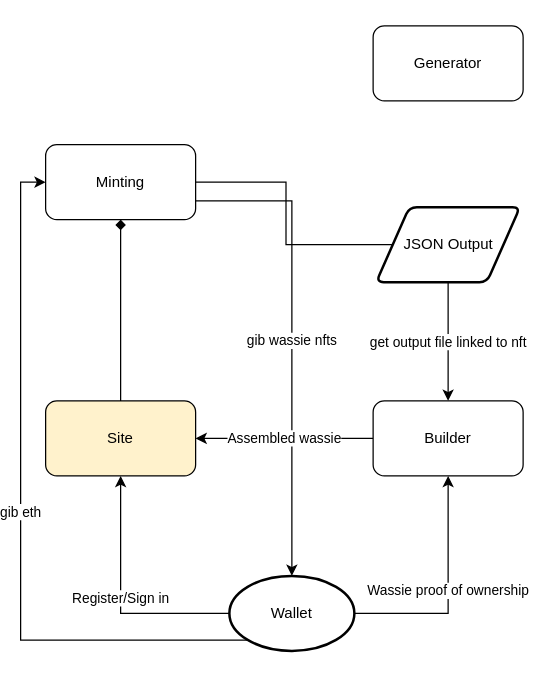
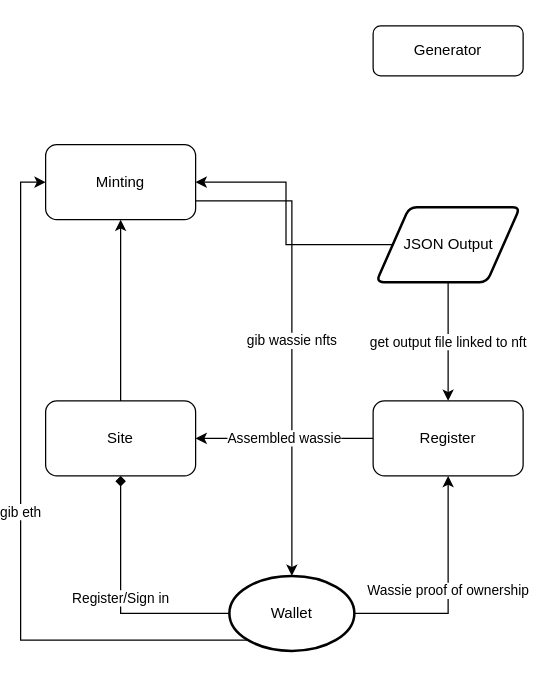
(448, 63) -> (448, 51)
(201, 182) -> (205, 182)
(121, 230) -> (121, 229)
(121, 438) -> (121, 438)
(448, 438) -> (448, 438)
(121, 486) -> (121, 486)
